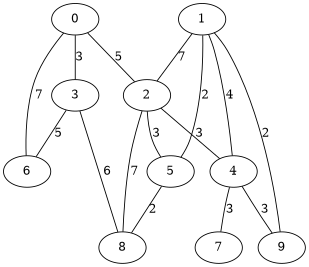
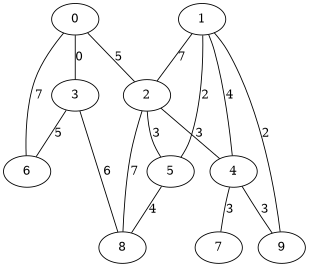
(80, 57) -> (80, 57)
(153, 210) -> (153, 210)
